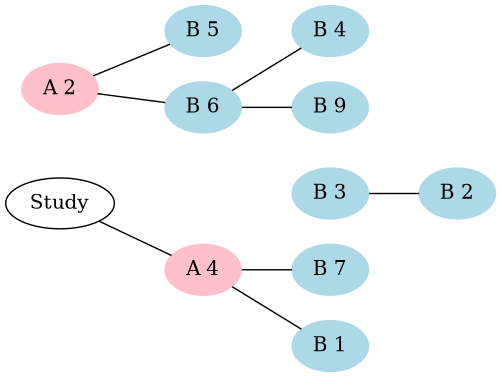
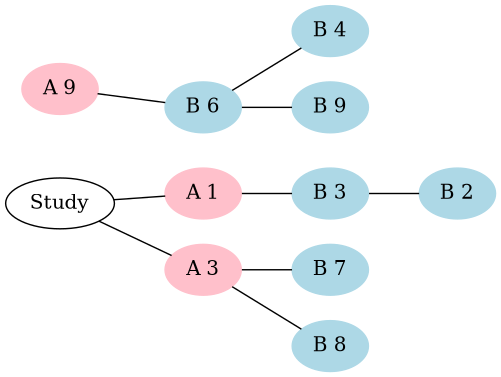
(203, 31) -> none
(60, 89) -> (60, 89)
none -> (203, 194)
(203, 270) -> (203, 270)
(330, 346) -> (330, 346)
